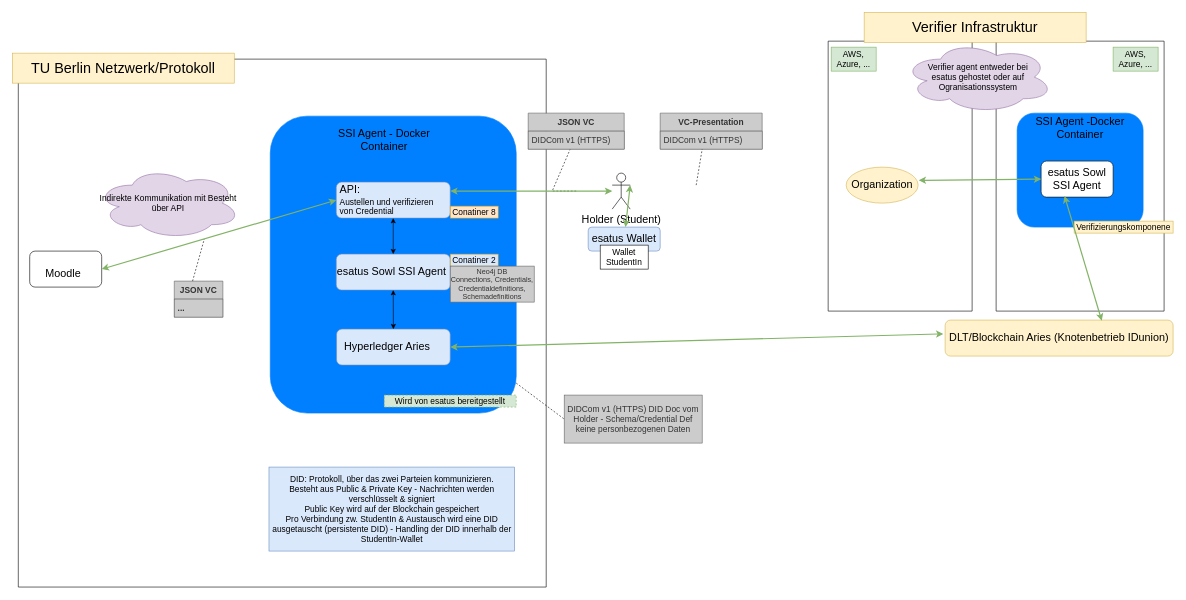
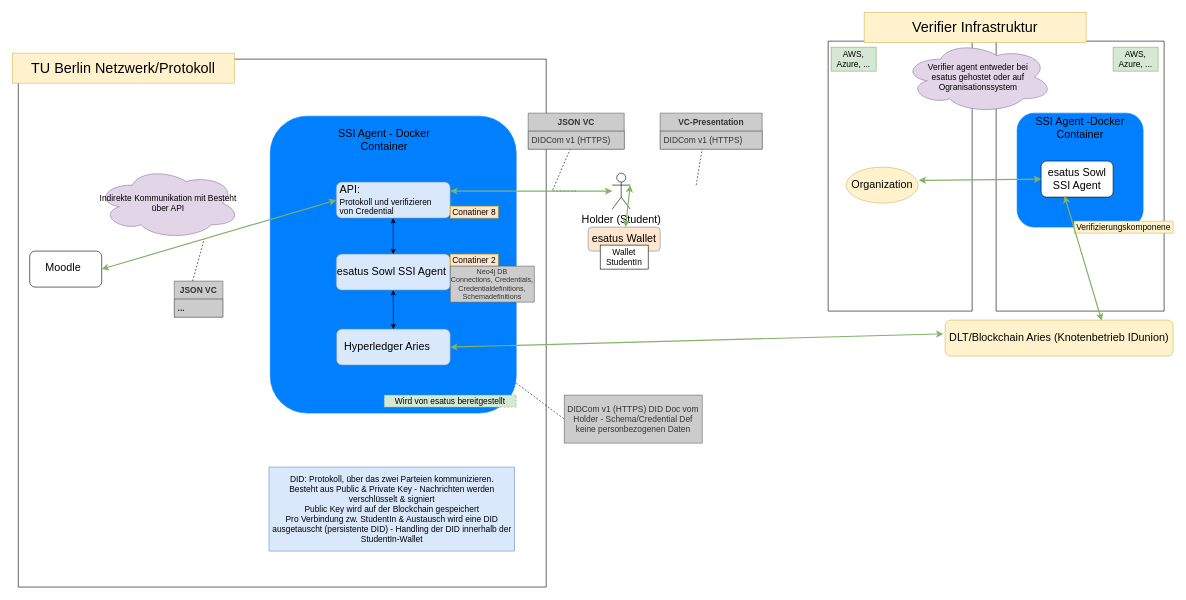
(387, 200) -> (387, 200)
(624, 239) -> (624, 239)
(474, 260) -> (474, 260)
(63, 274) -> (63, 268)
